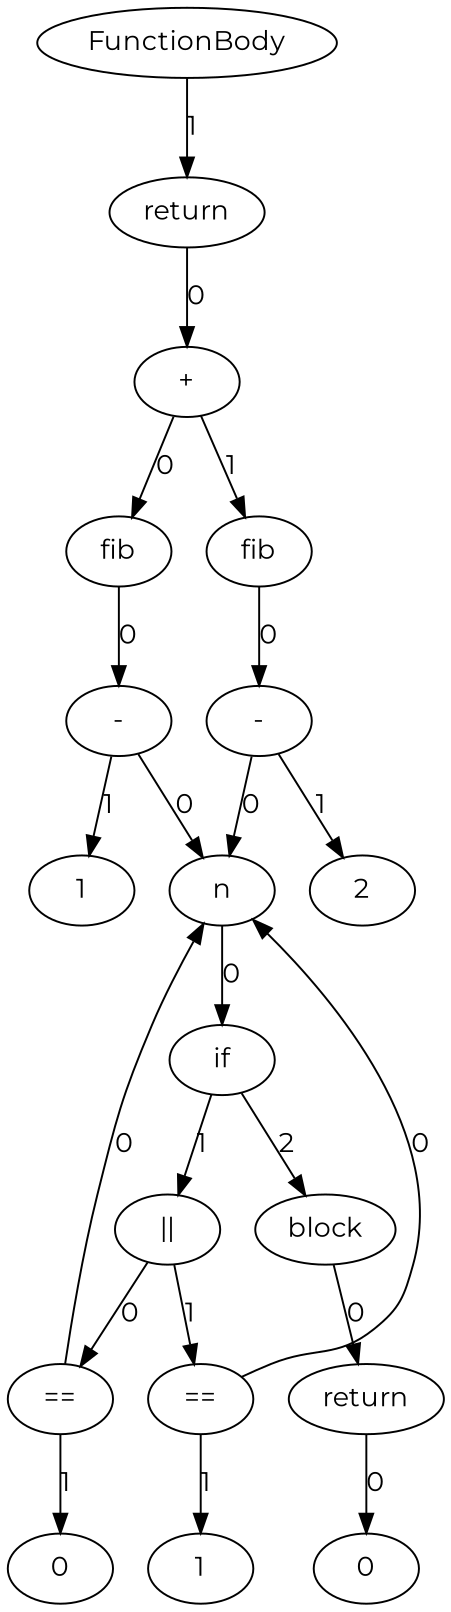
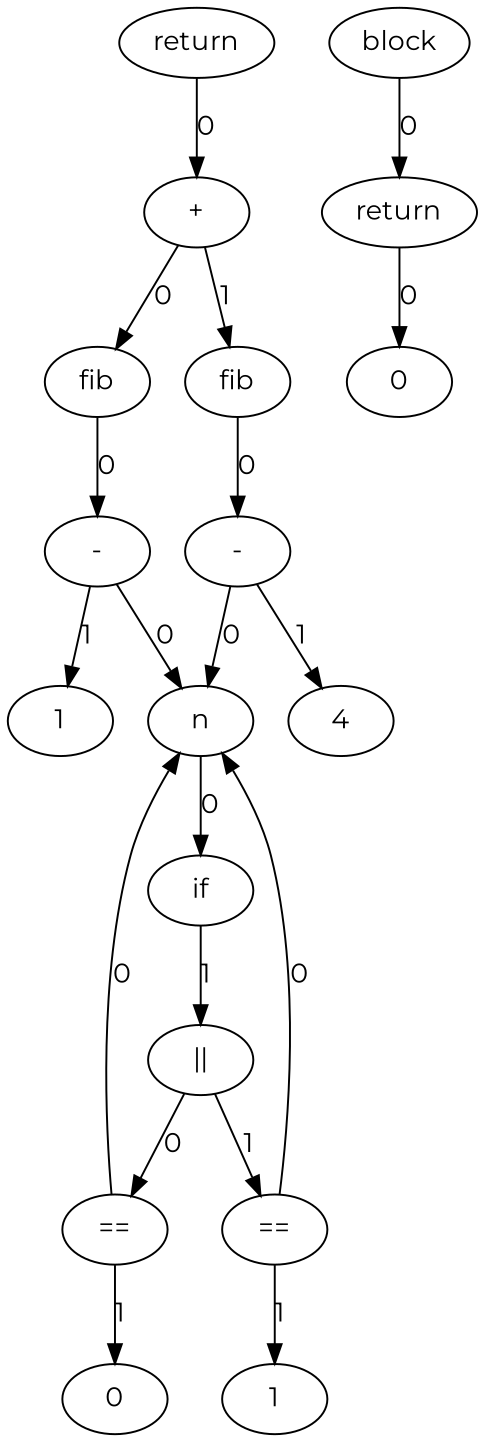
(187, 43) -> none
(362, 891) -> (341, 721)
(268, 1136) -> none
